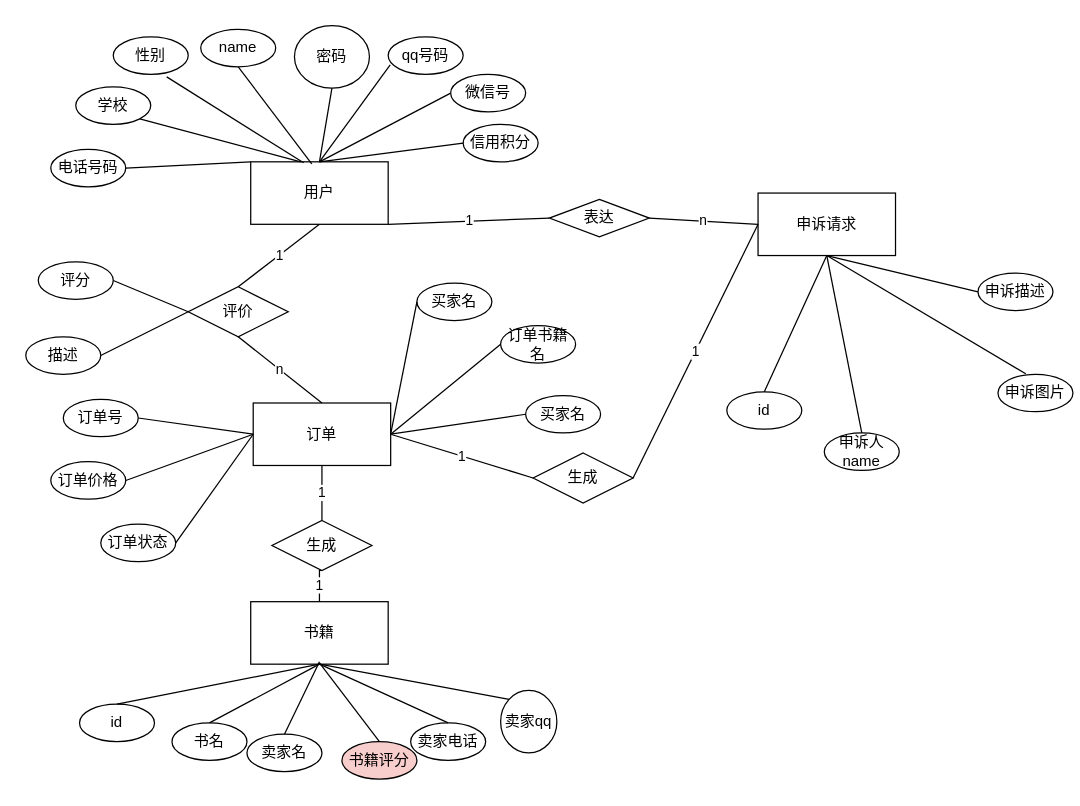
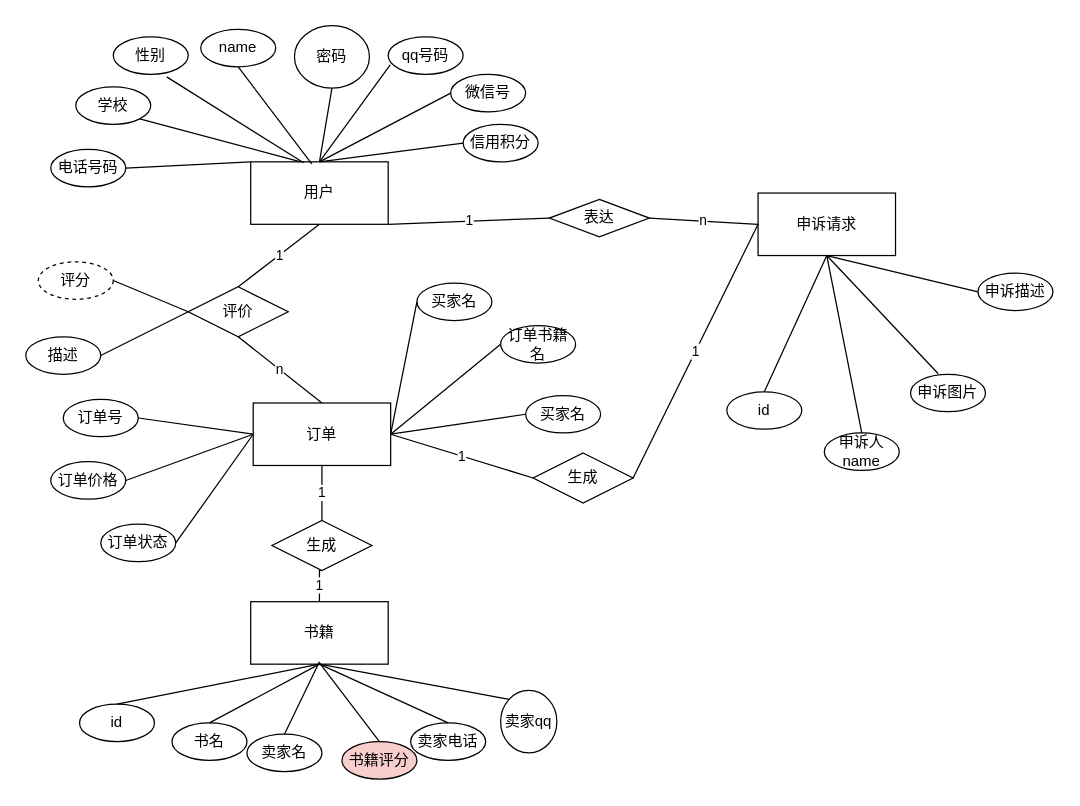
(76, 281) -> (76, 281)
(1036, 393) -> (948, 393)
